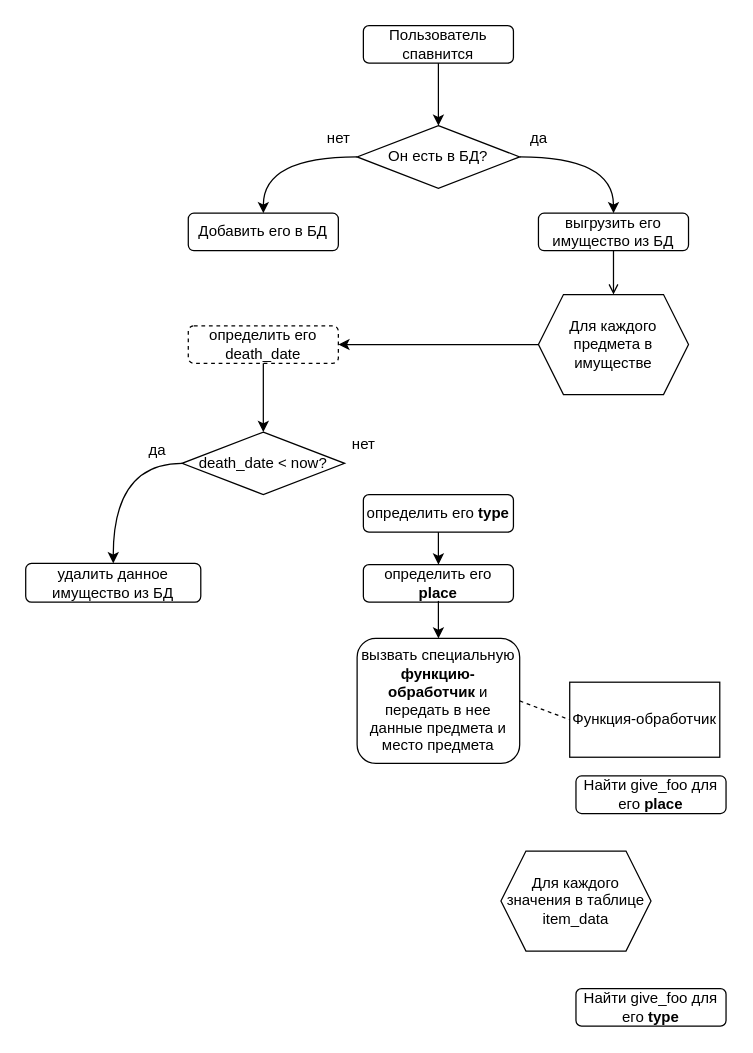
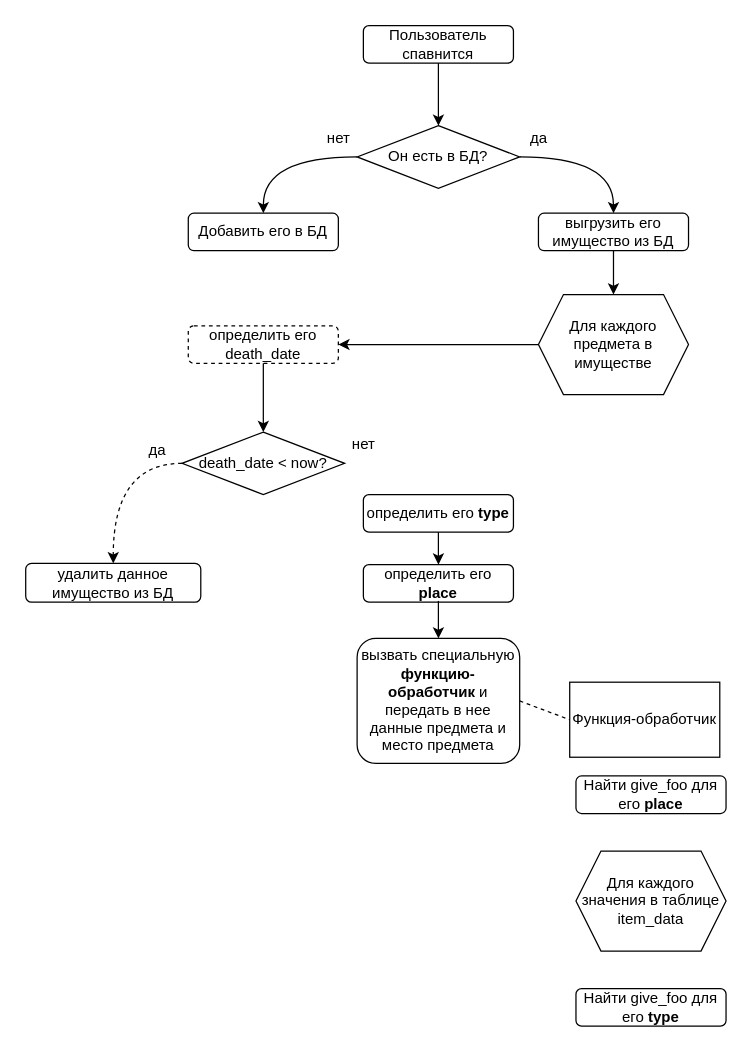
(613, 286) -> (613, 284)
(127, 492) -> (127, 492)
(576, 901) -> (651, 901)
